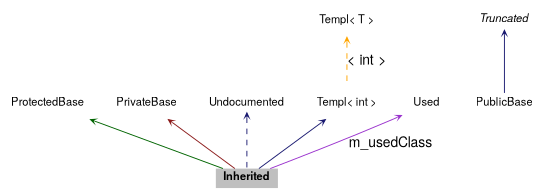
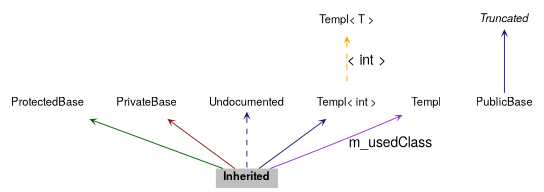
(427, 103) -> (427, 103)
